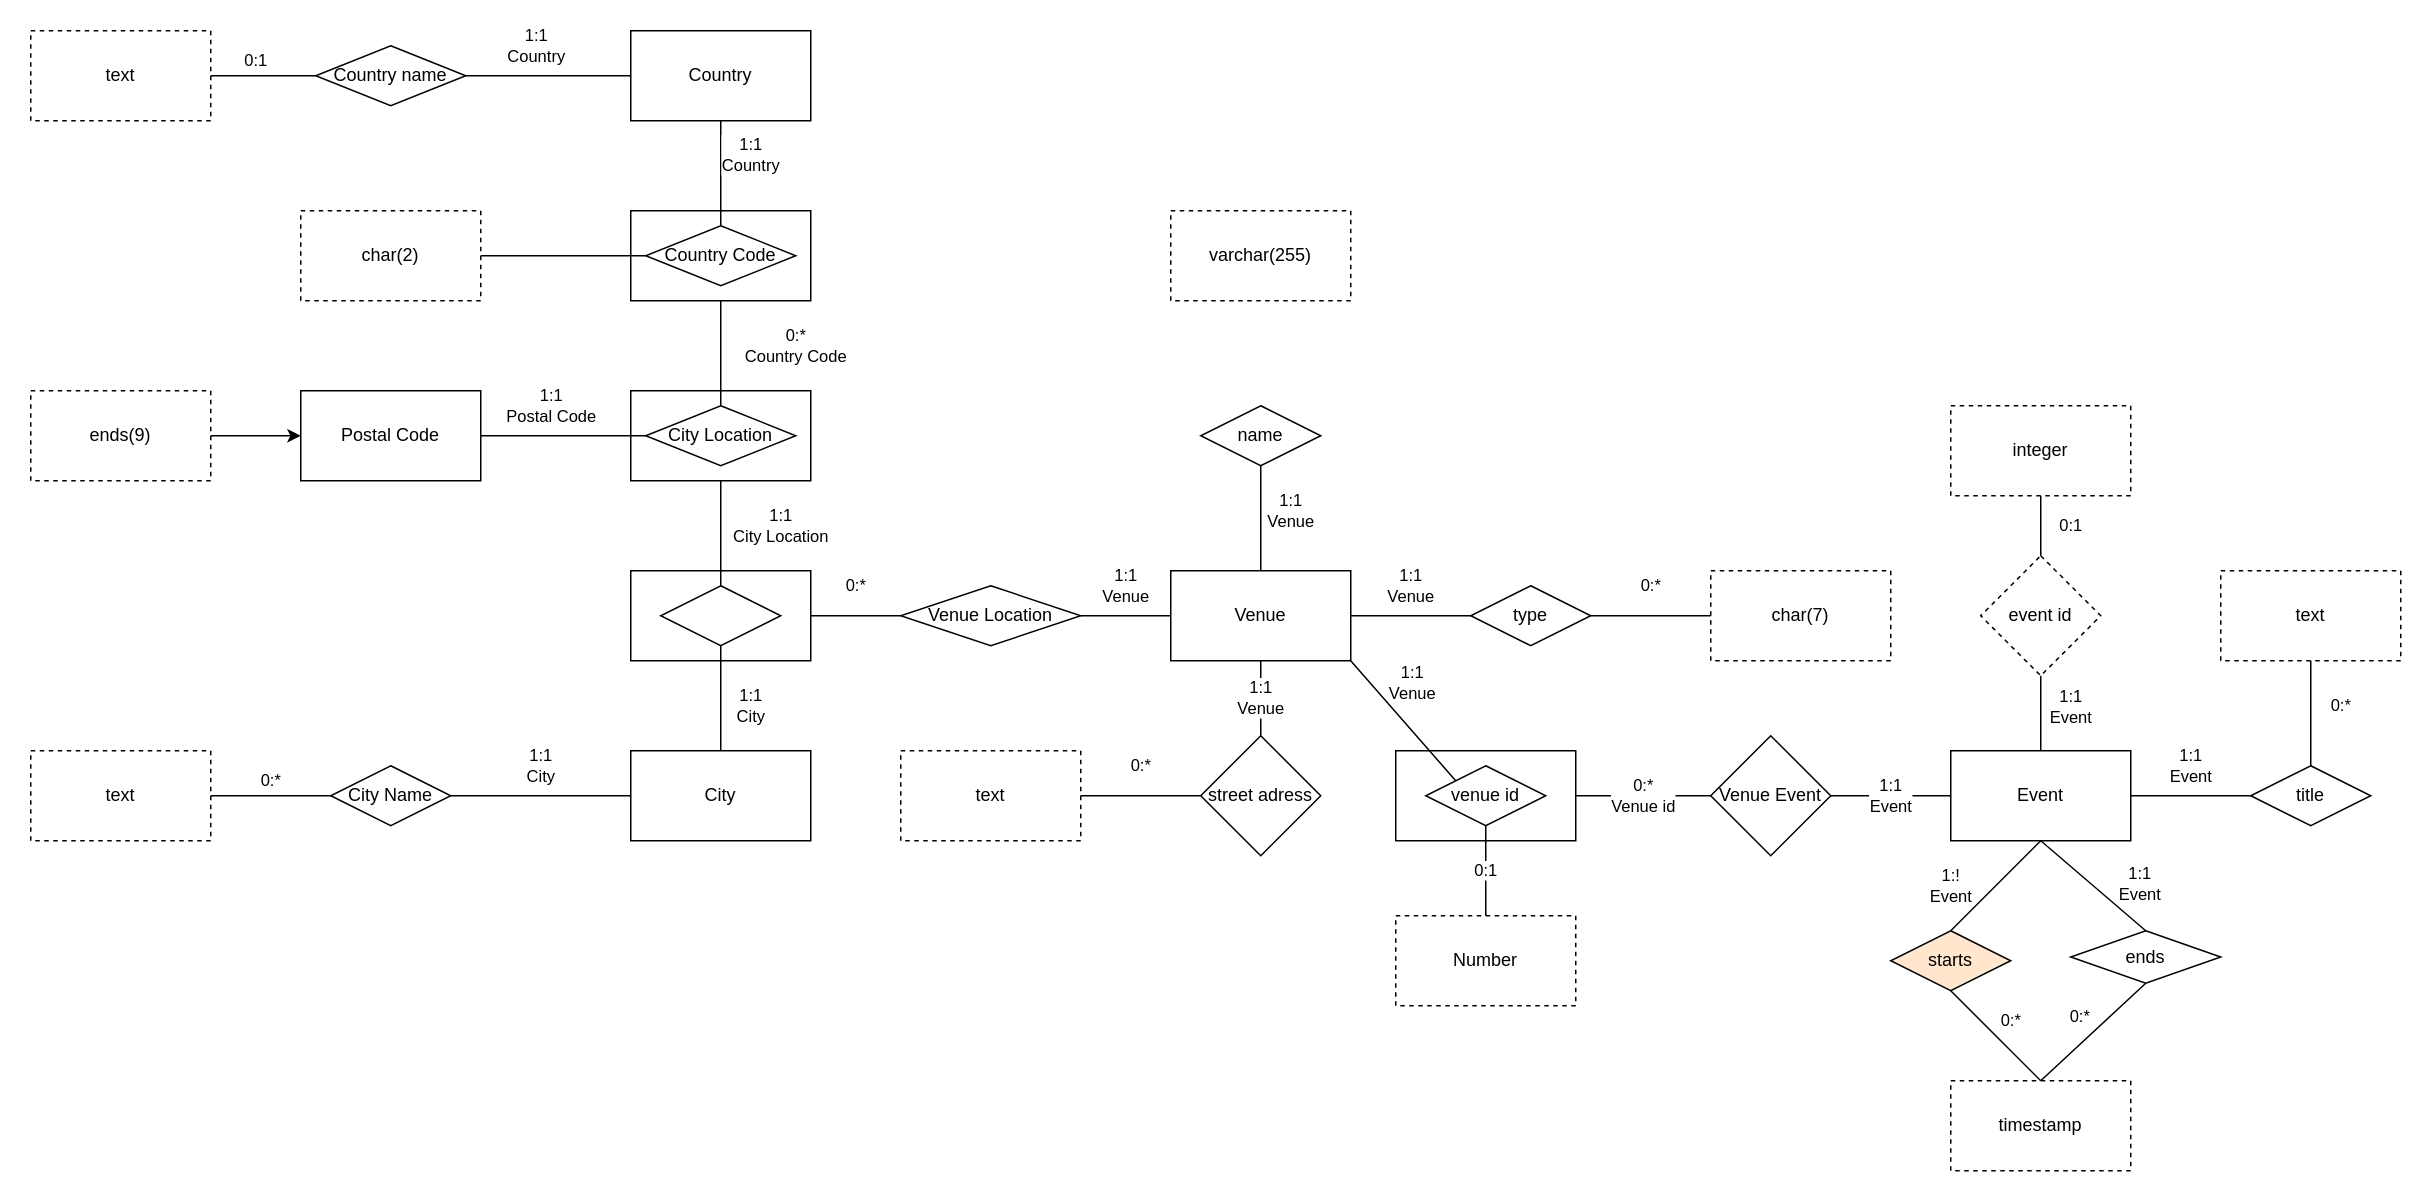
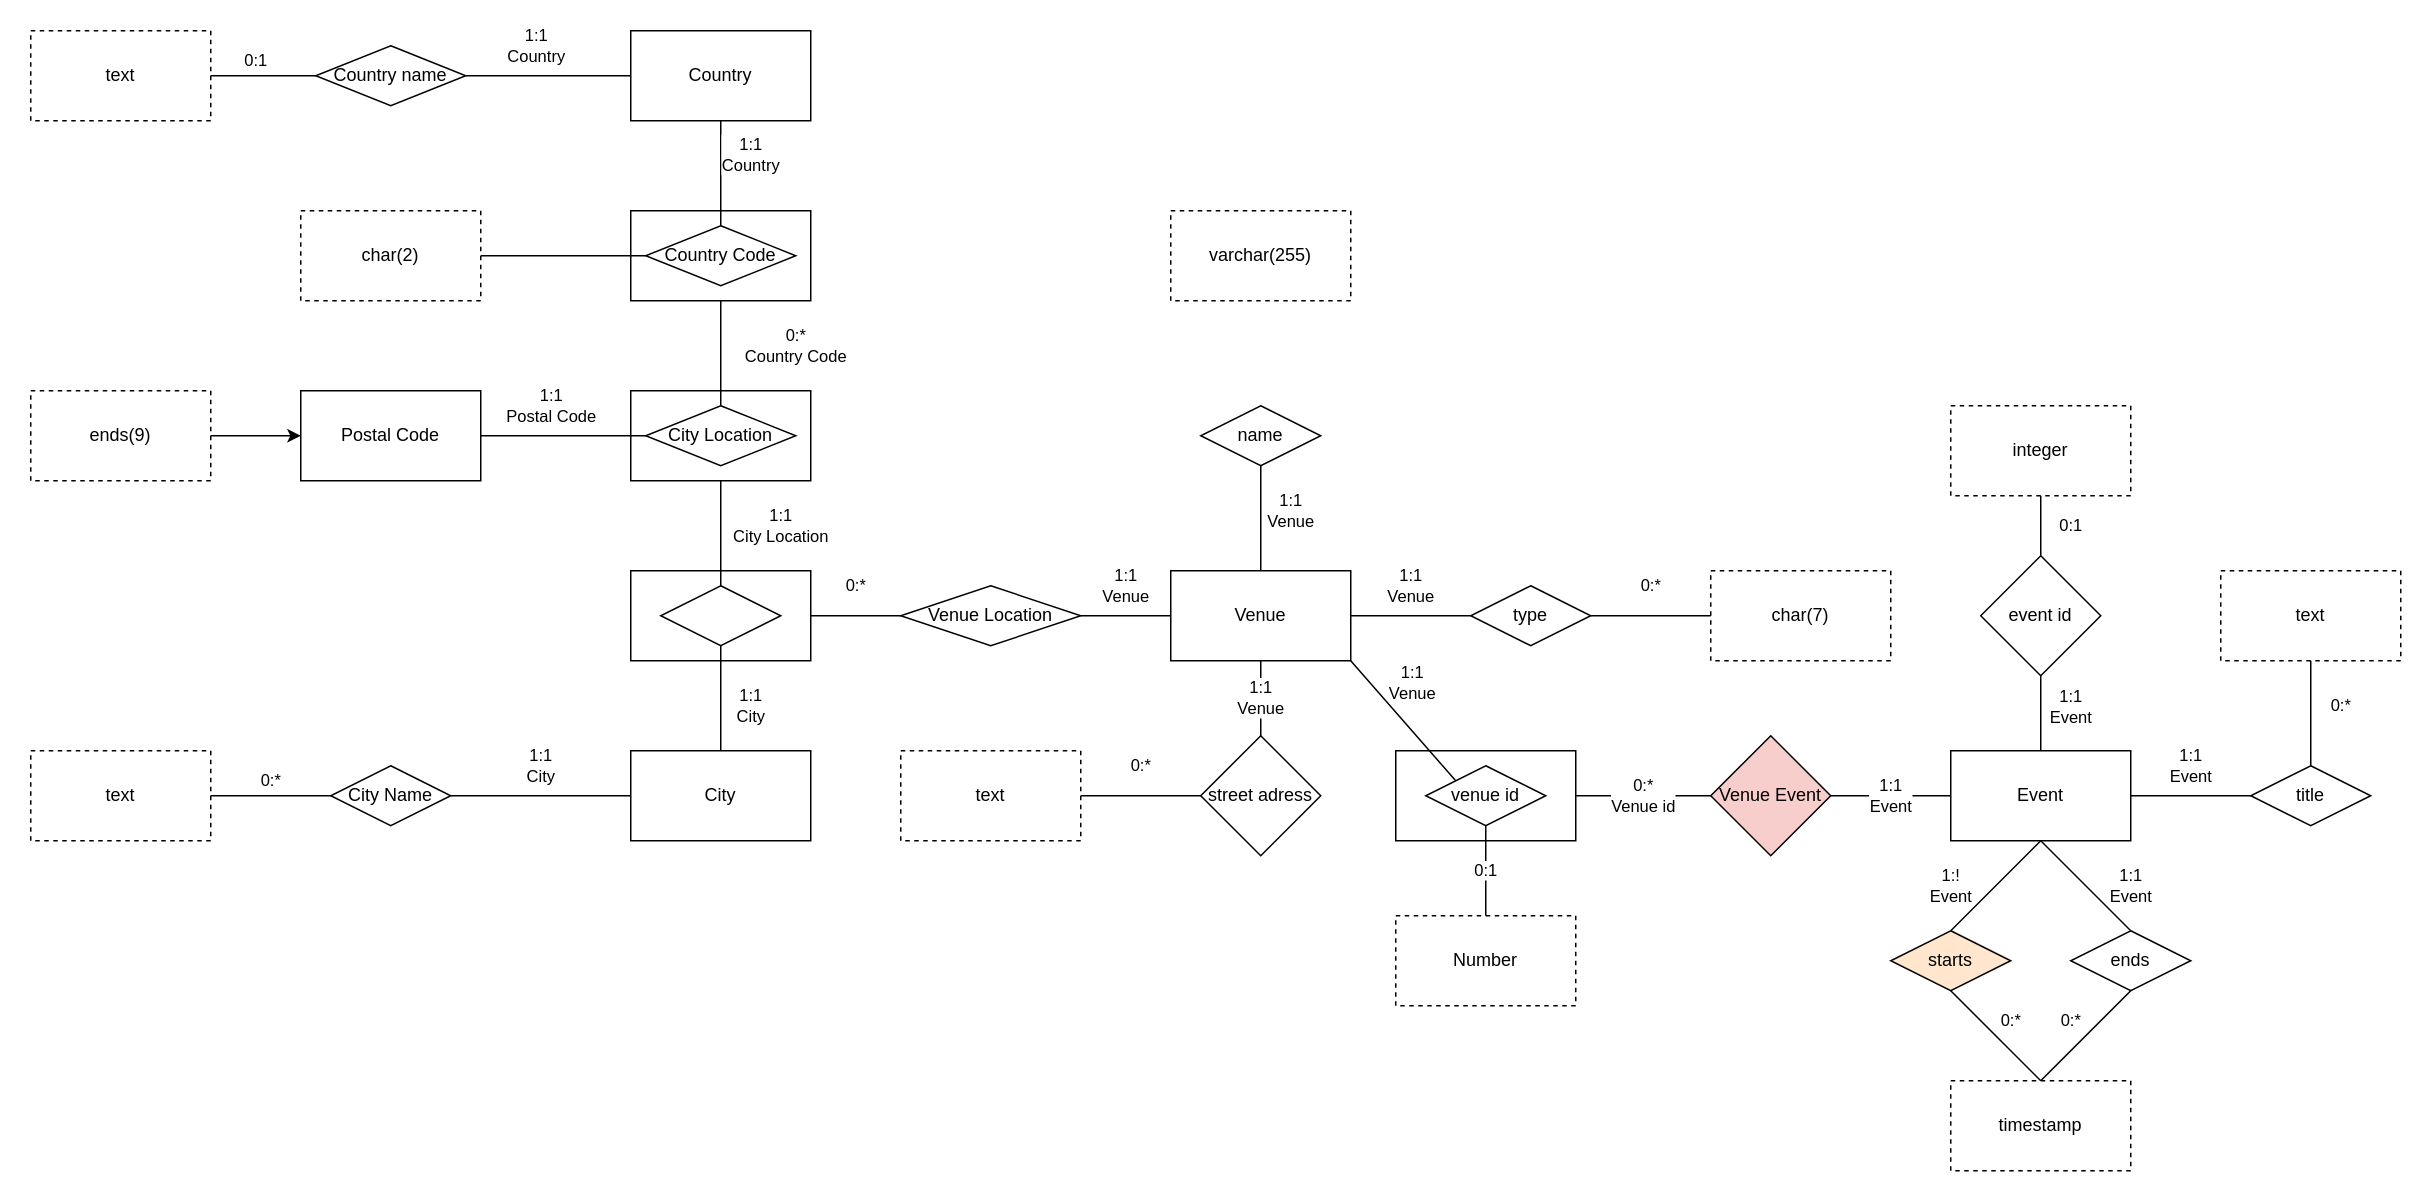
(2041, 616) -> (2041, 616)
(1771, 796) -> (1771, 796)
(2146, 957) -> (2131, 961)
